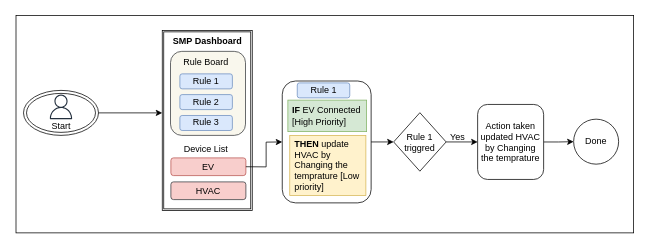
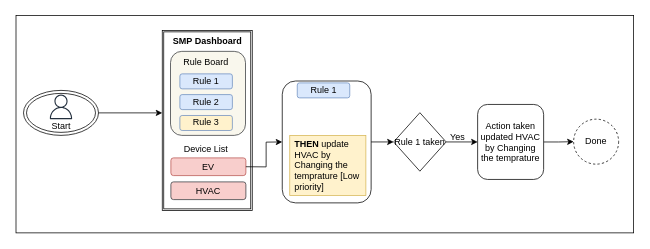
(327, 116) -> none
(206, 123) -> (206, 123)
(420, 142) -> (420, 142)
(596, 142) -> (596, 142)
